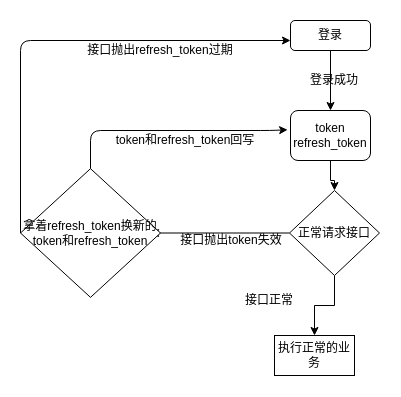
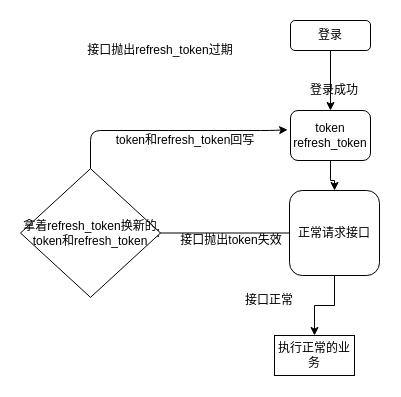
(61, 41) -> none
(335, 81) -> (335, 91)
(335, 233) -> (335, 233)
